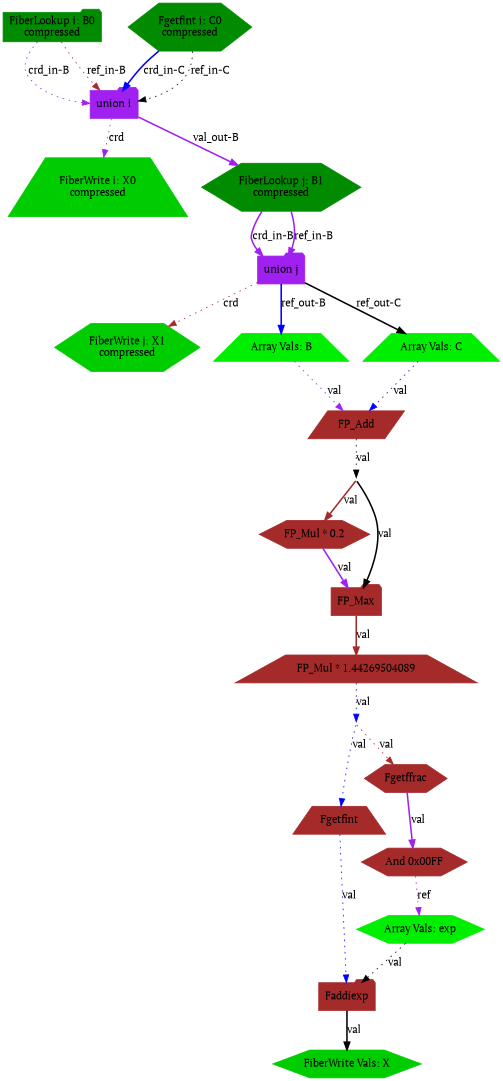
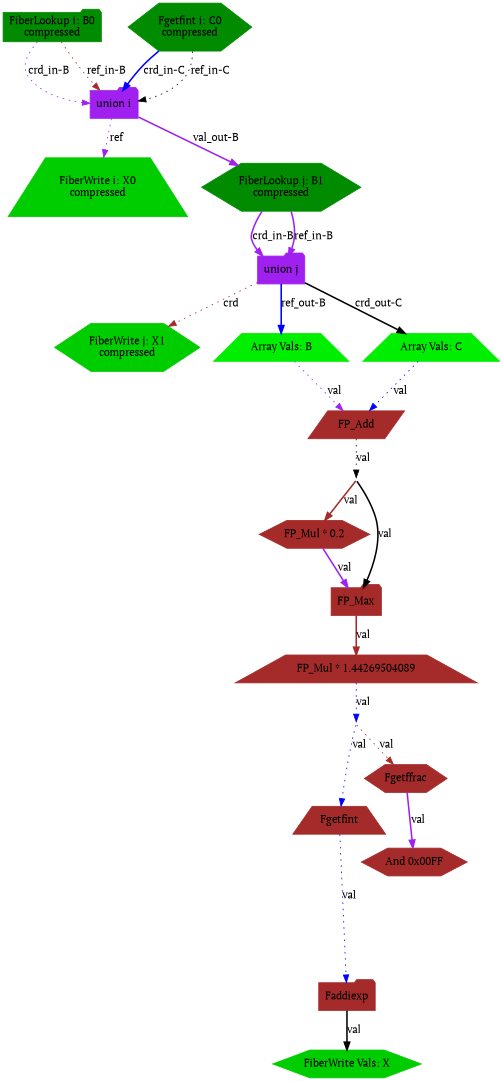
(116, 138) -> (116, 138)
(379, 304) -> (379, 304)
(420, 929) -> none
